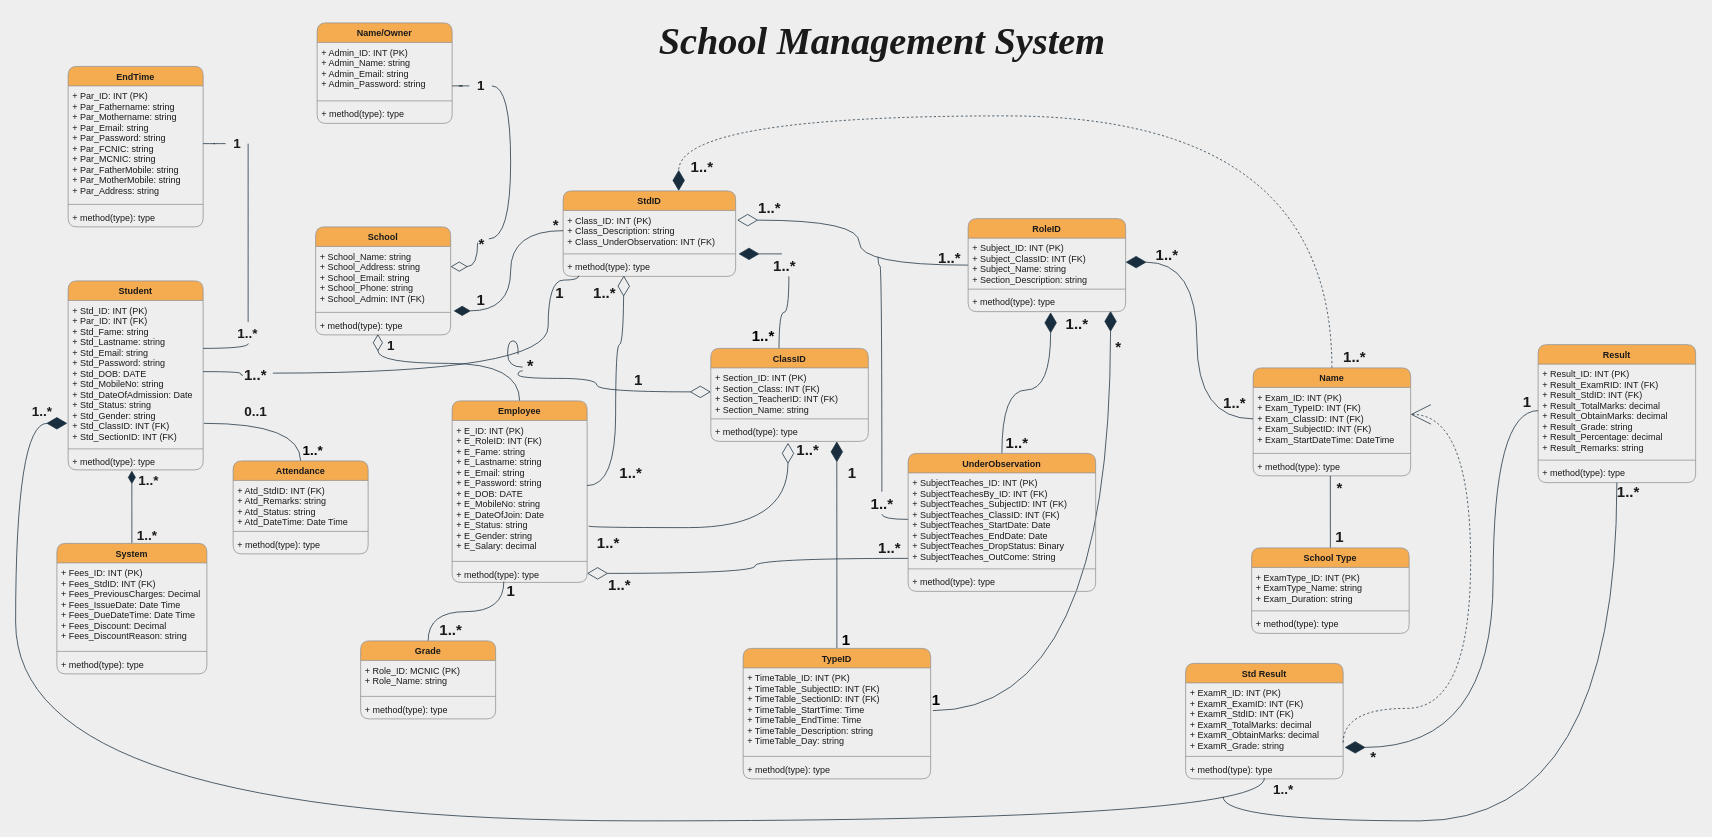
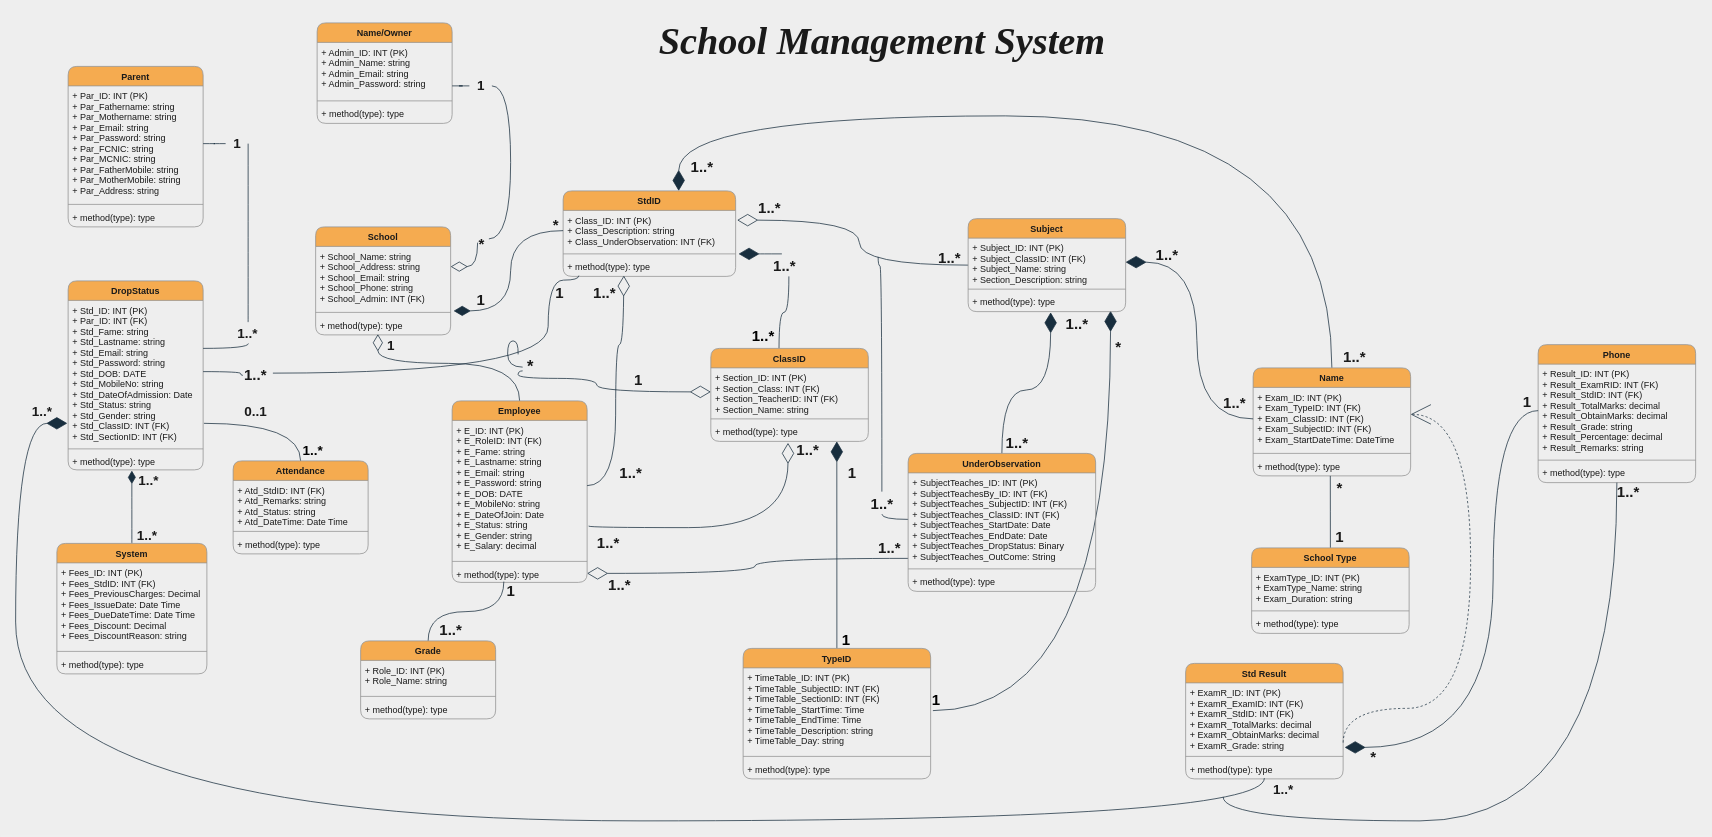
(135, 77) -> (135, 77)
(1069, 119) -> (1069, 119)
(1046, 229) -> (1046, 229)
(135, 291) -> (135, 291)
(1616, 355) -> (1616, 355)
(412, 671) -> (407, 671)
